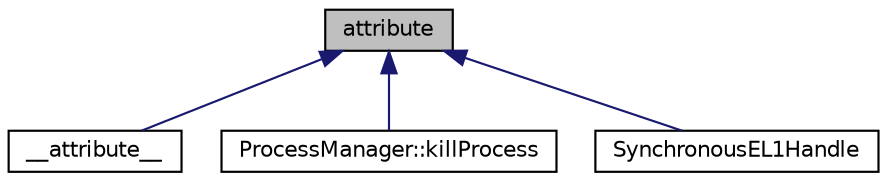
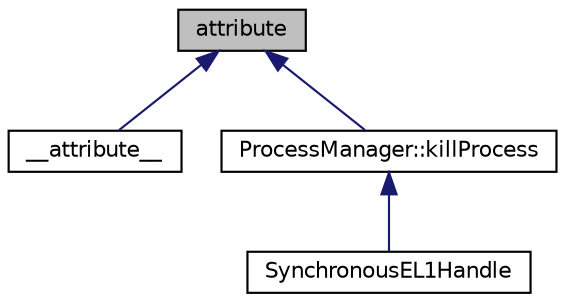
(574, 94) -> (389, 223)
